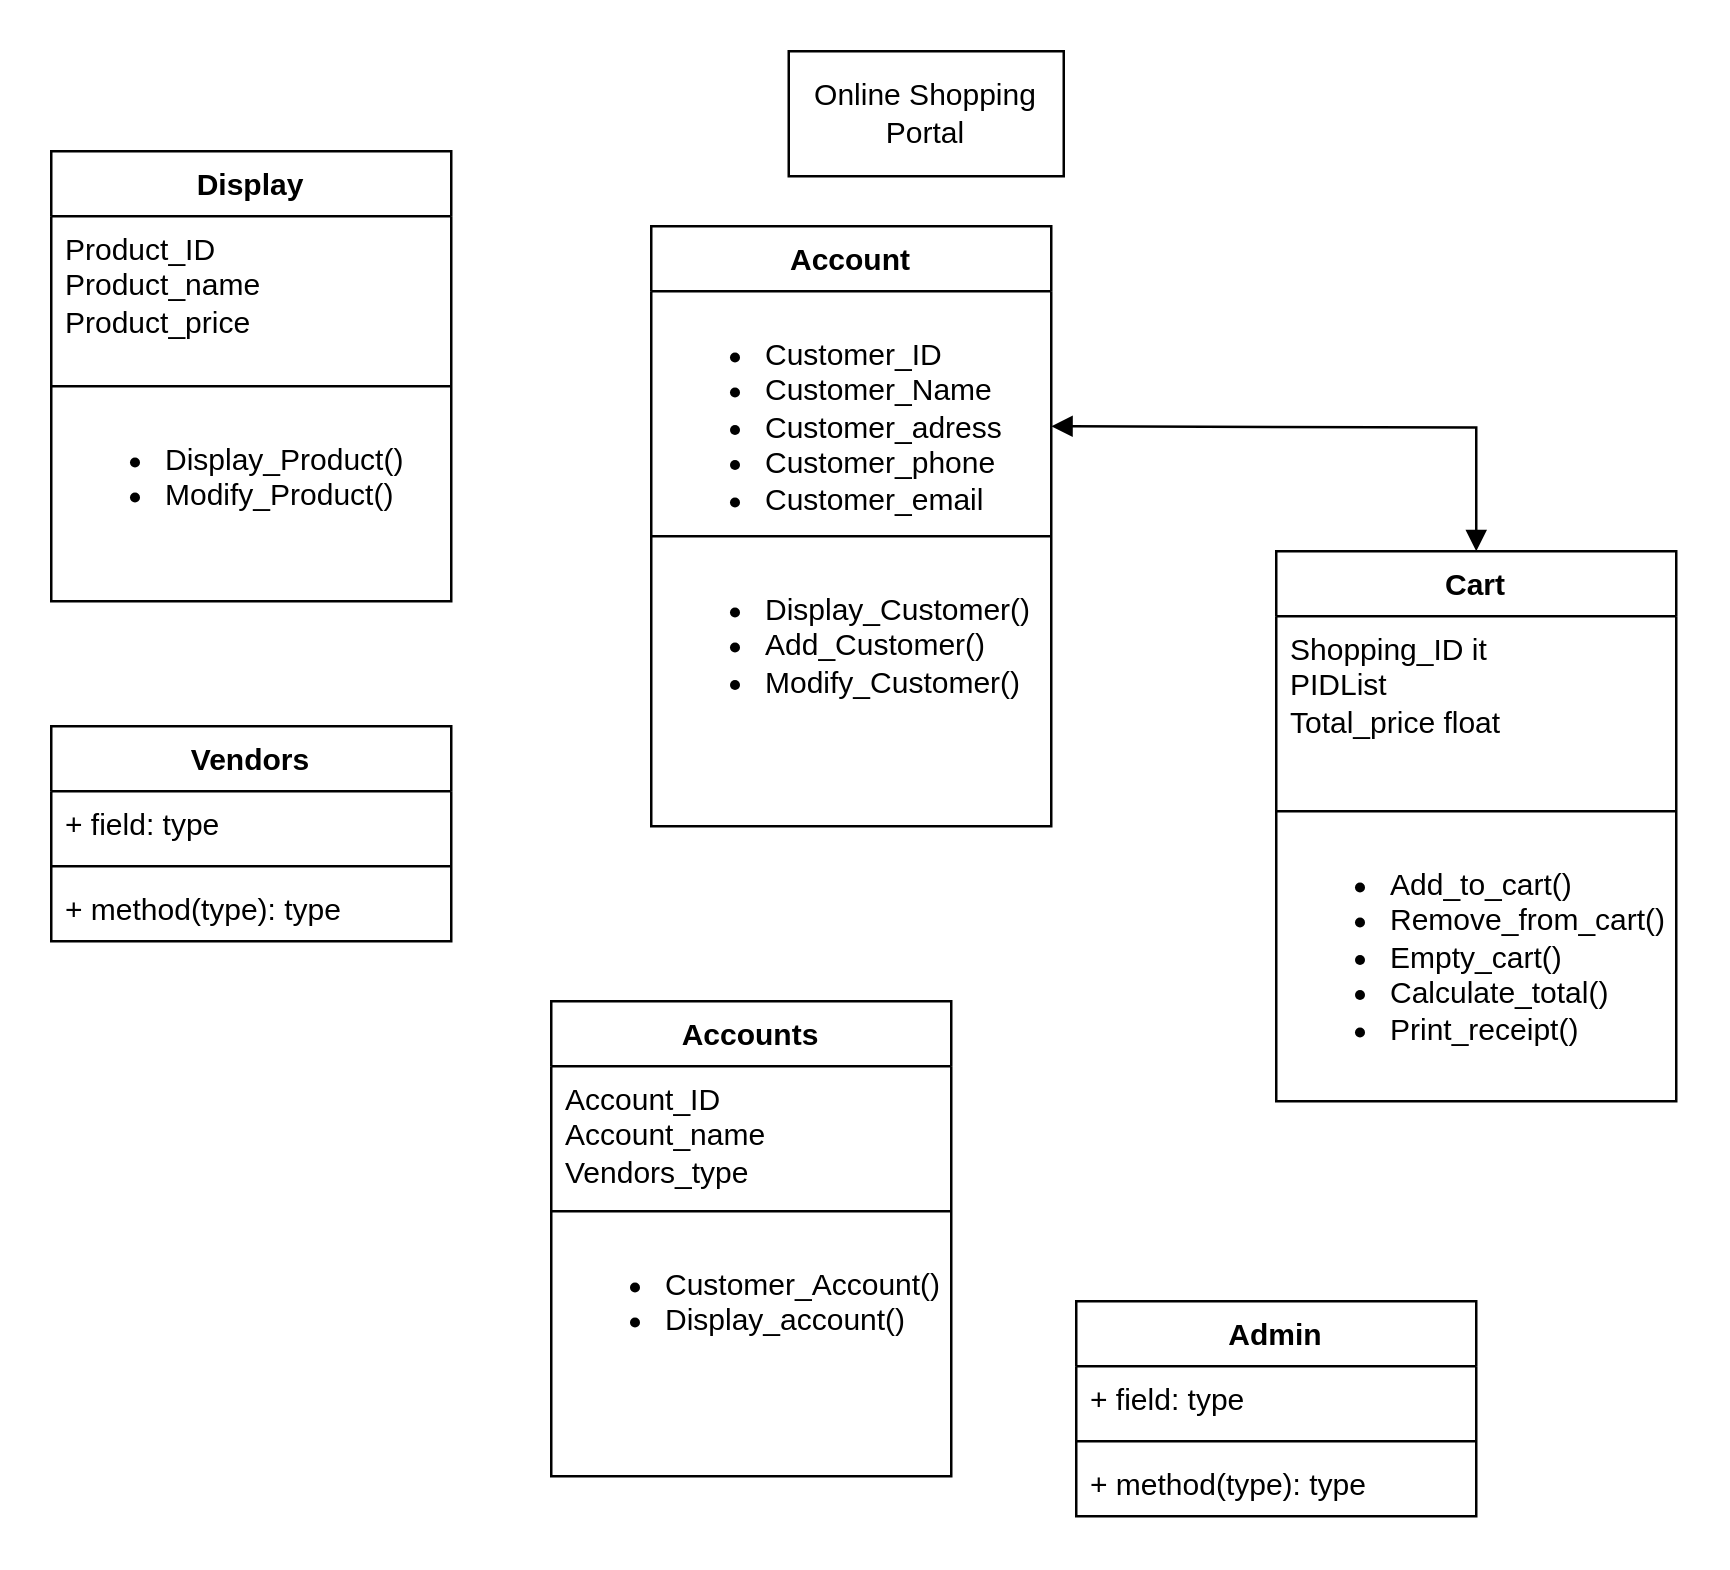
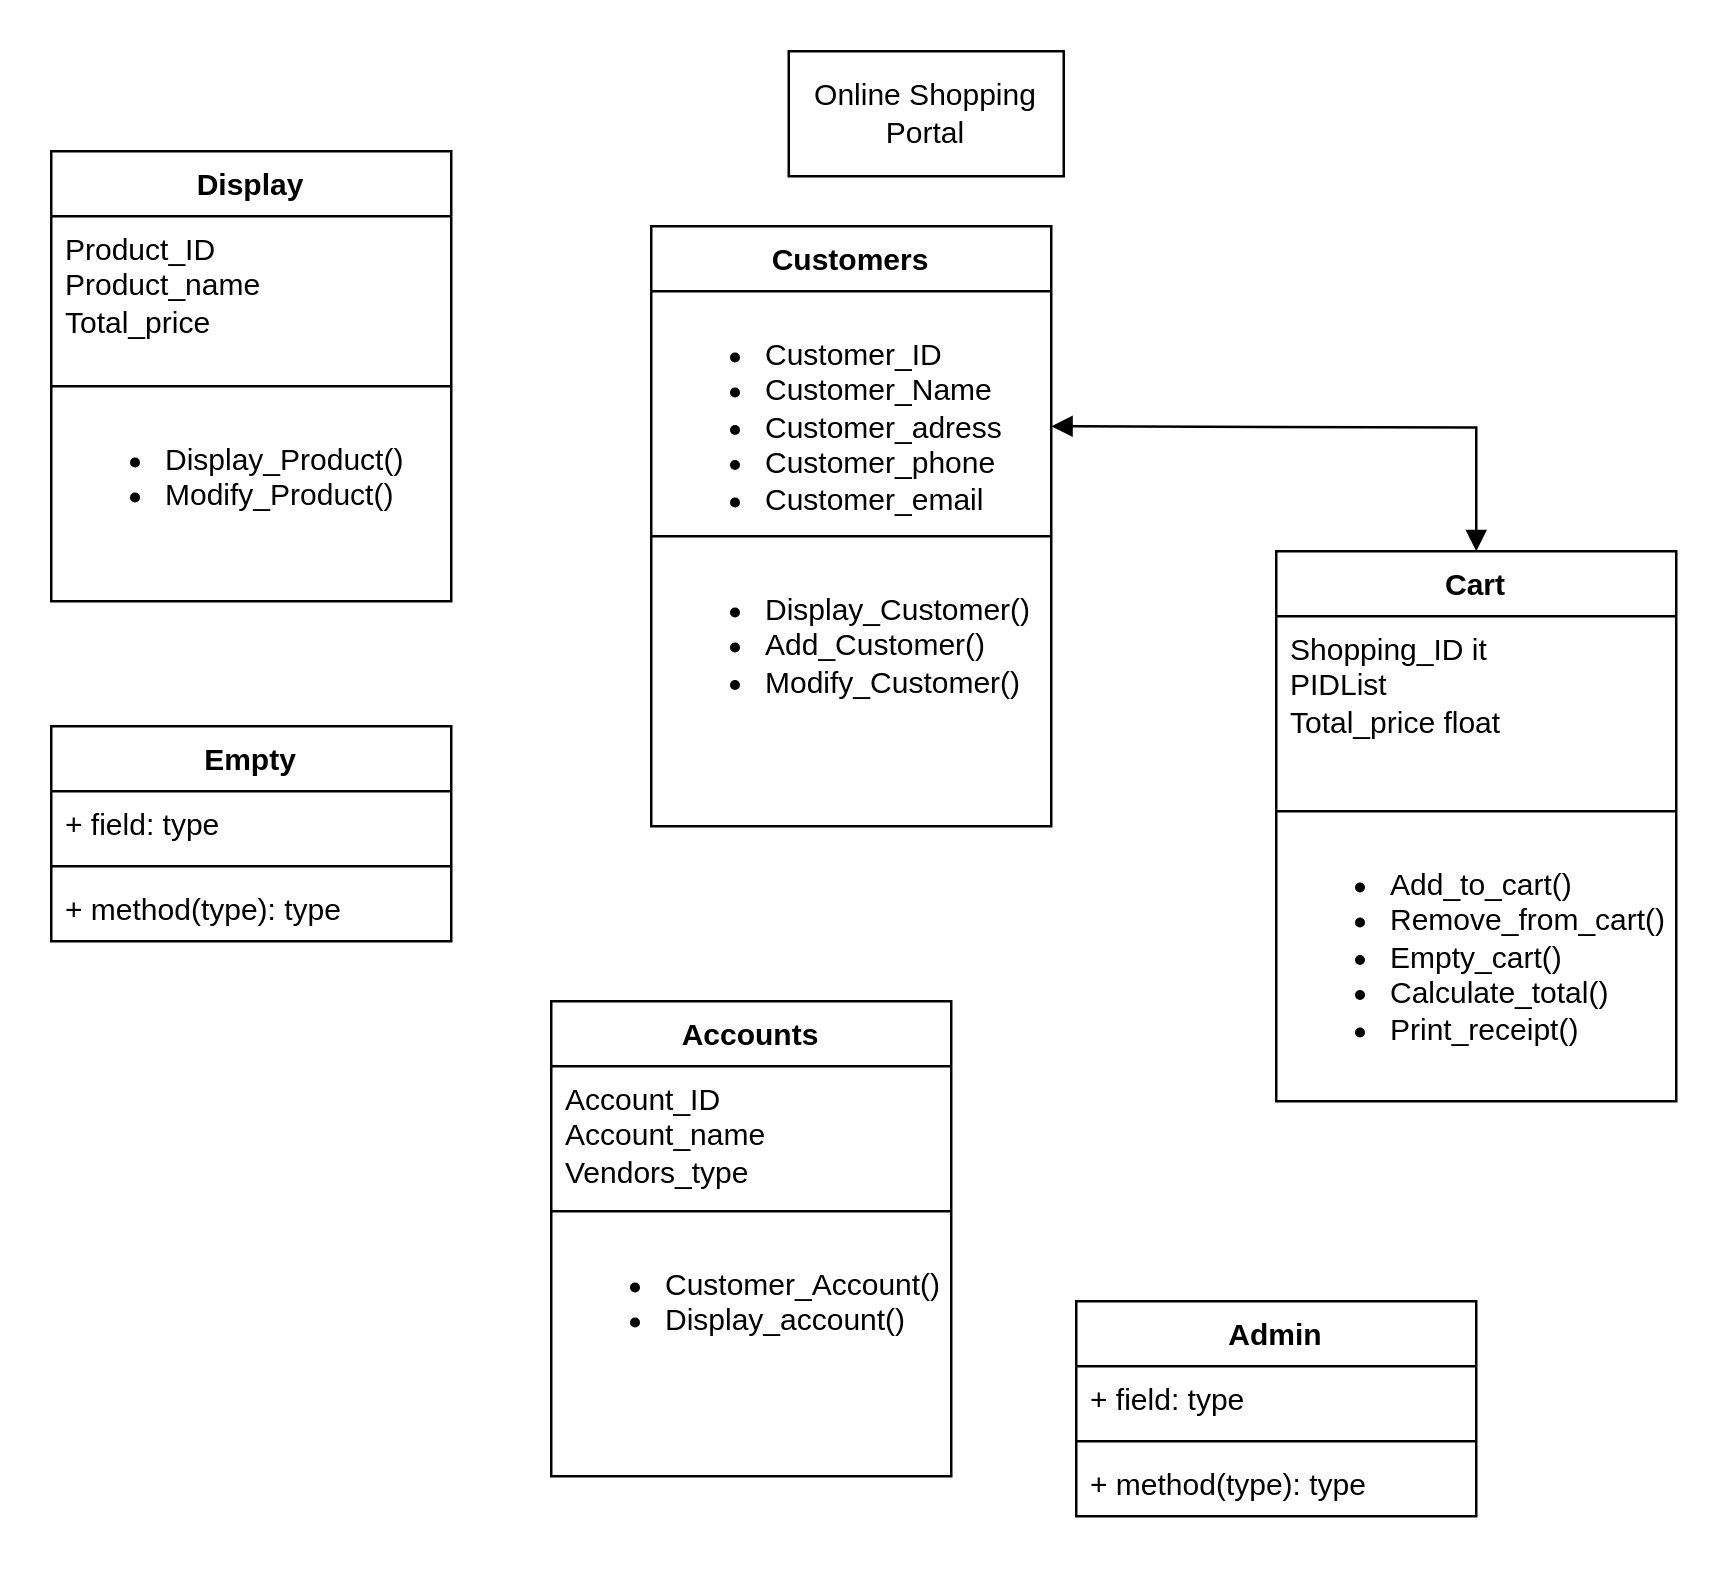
(851, 262) -> (851, 262)
(172, 288) -> (167, 288)
(251, 762) -> (251, 762)
